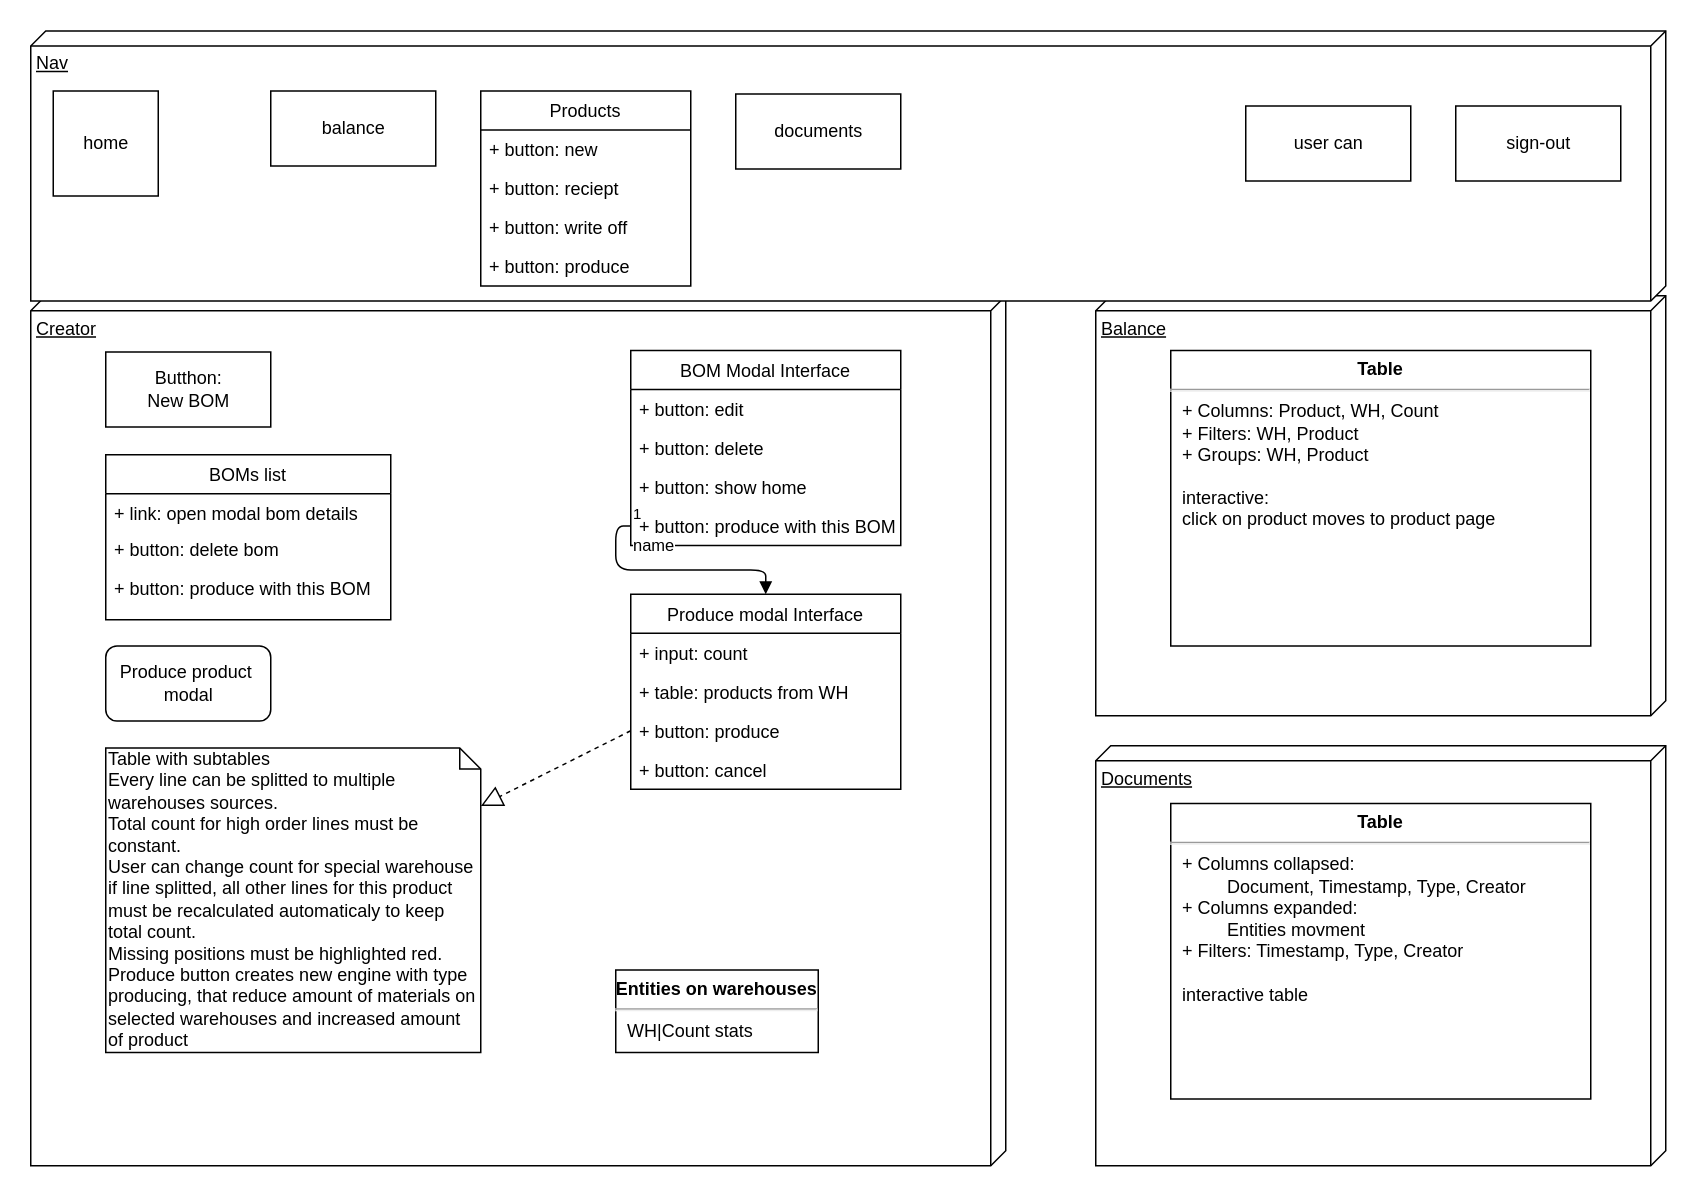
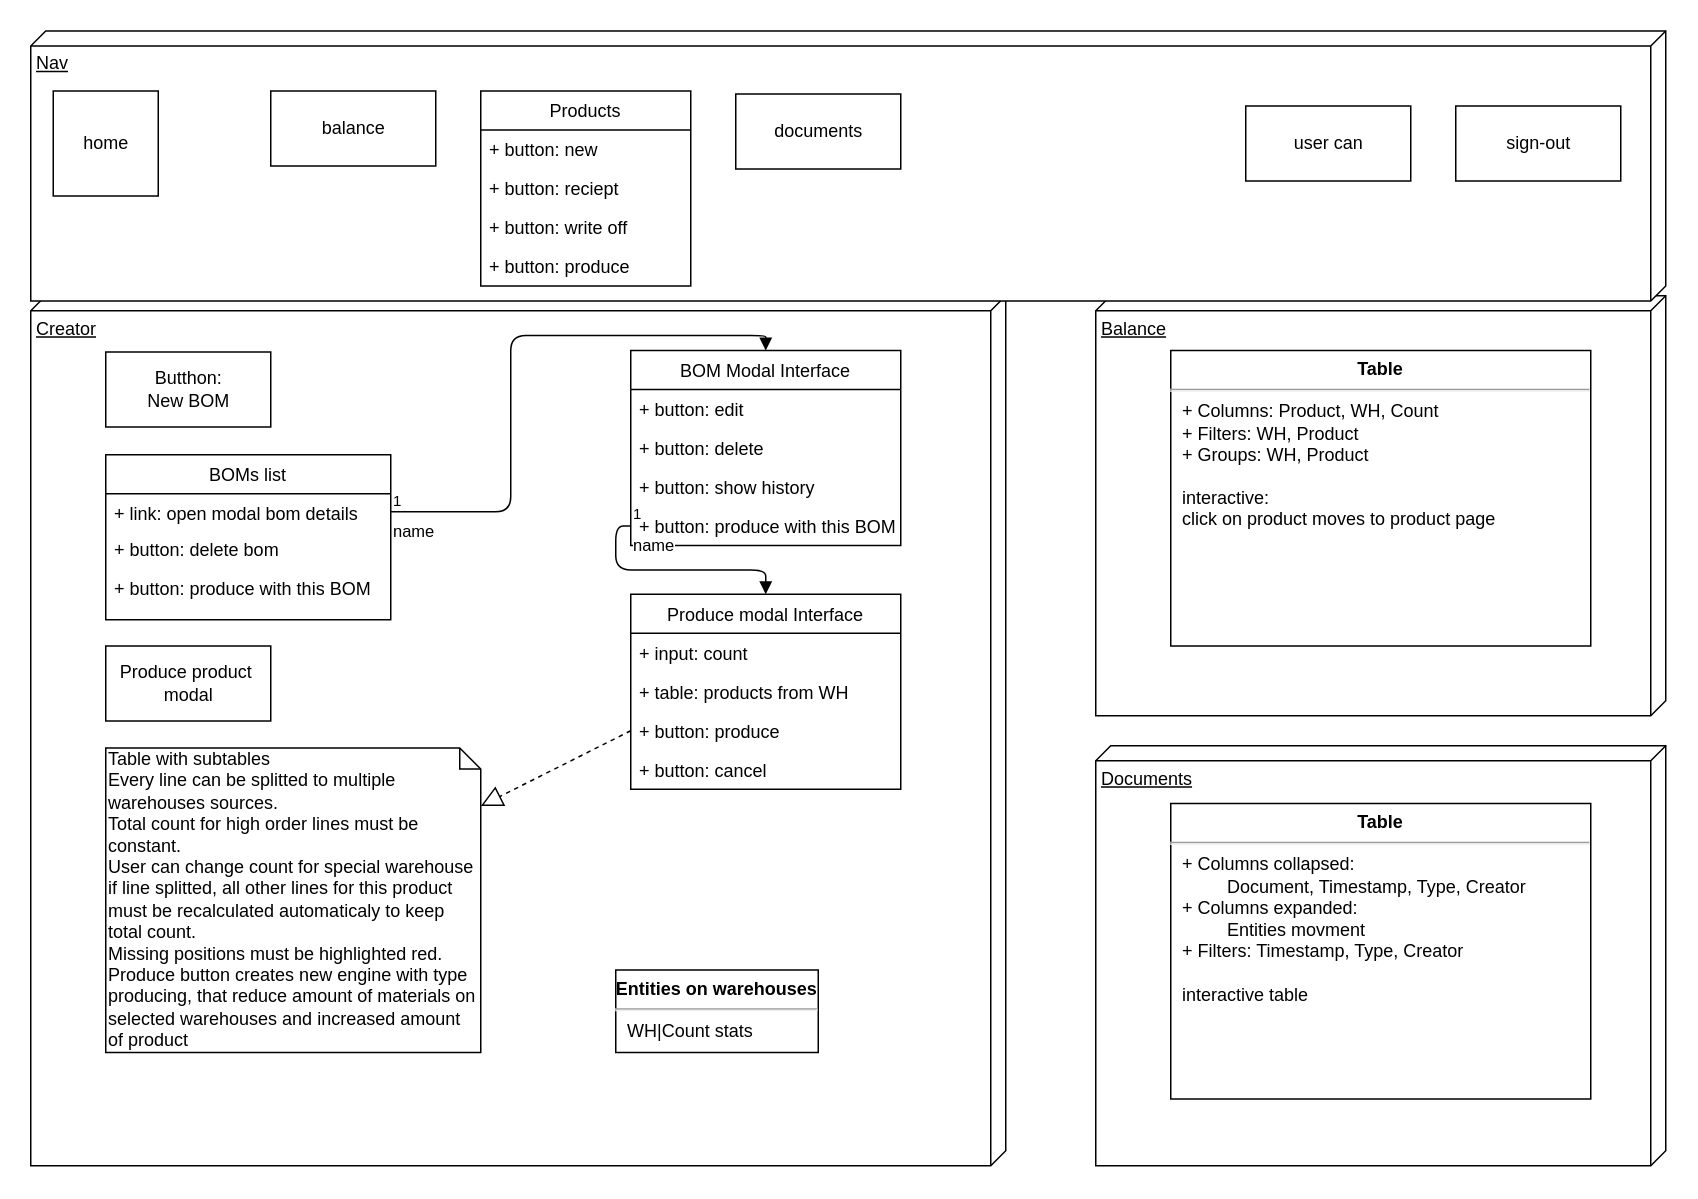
none -> (511, 356)
(725, 488) -> (738, 488)
(188, 683) -> (188, 683)
